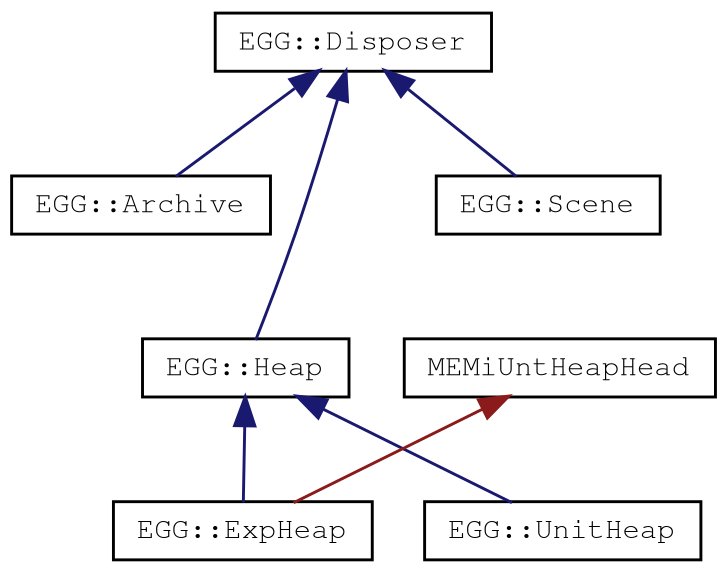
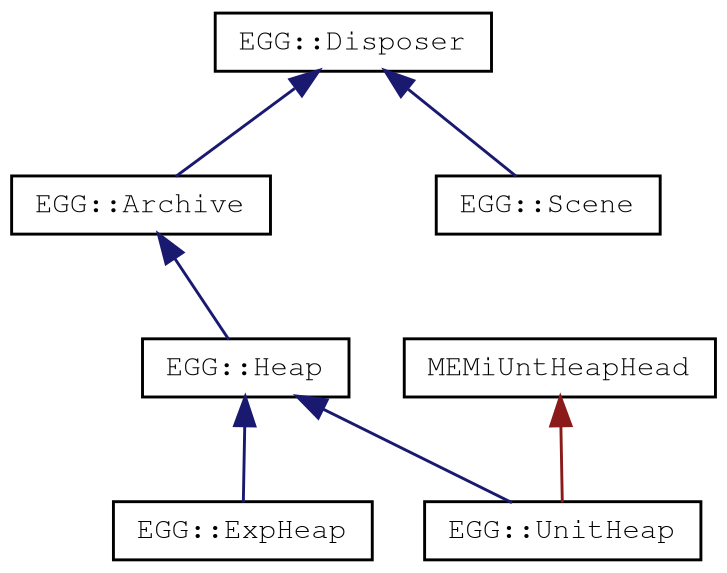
(300, 221) -> (202, 299)
(379, 461) -> (562, 465)
